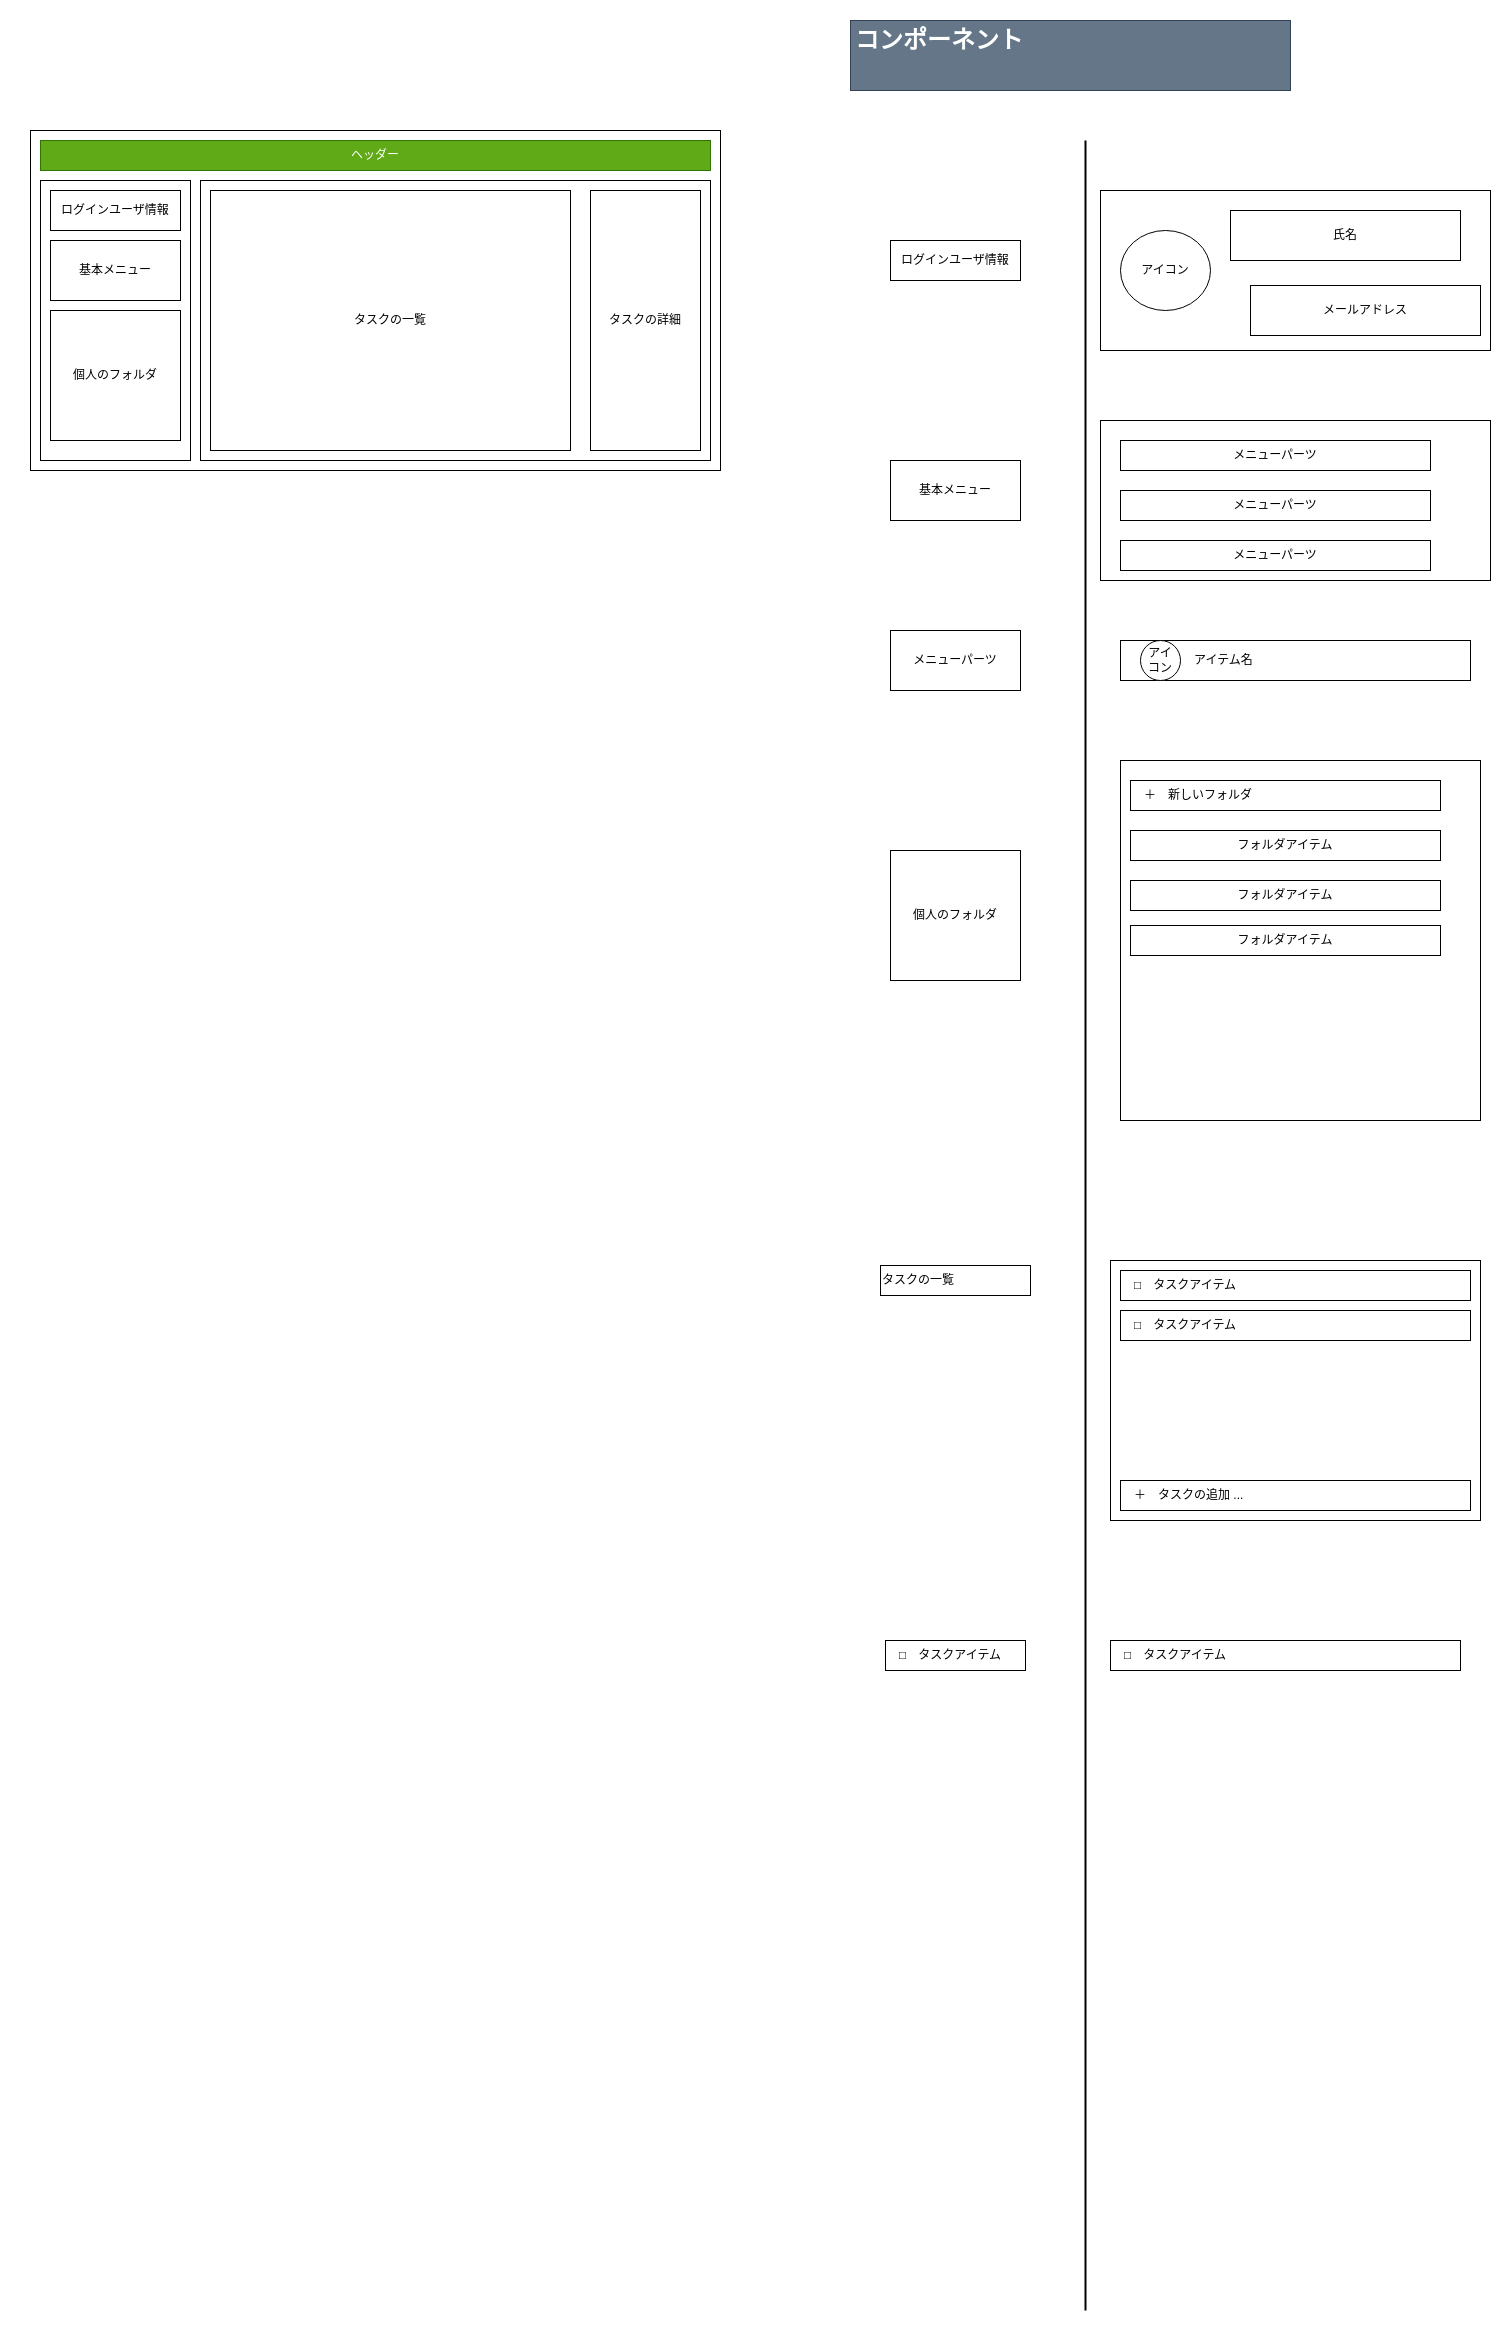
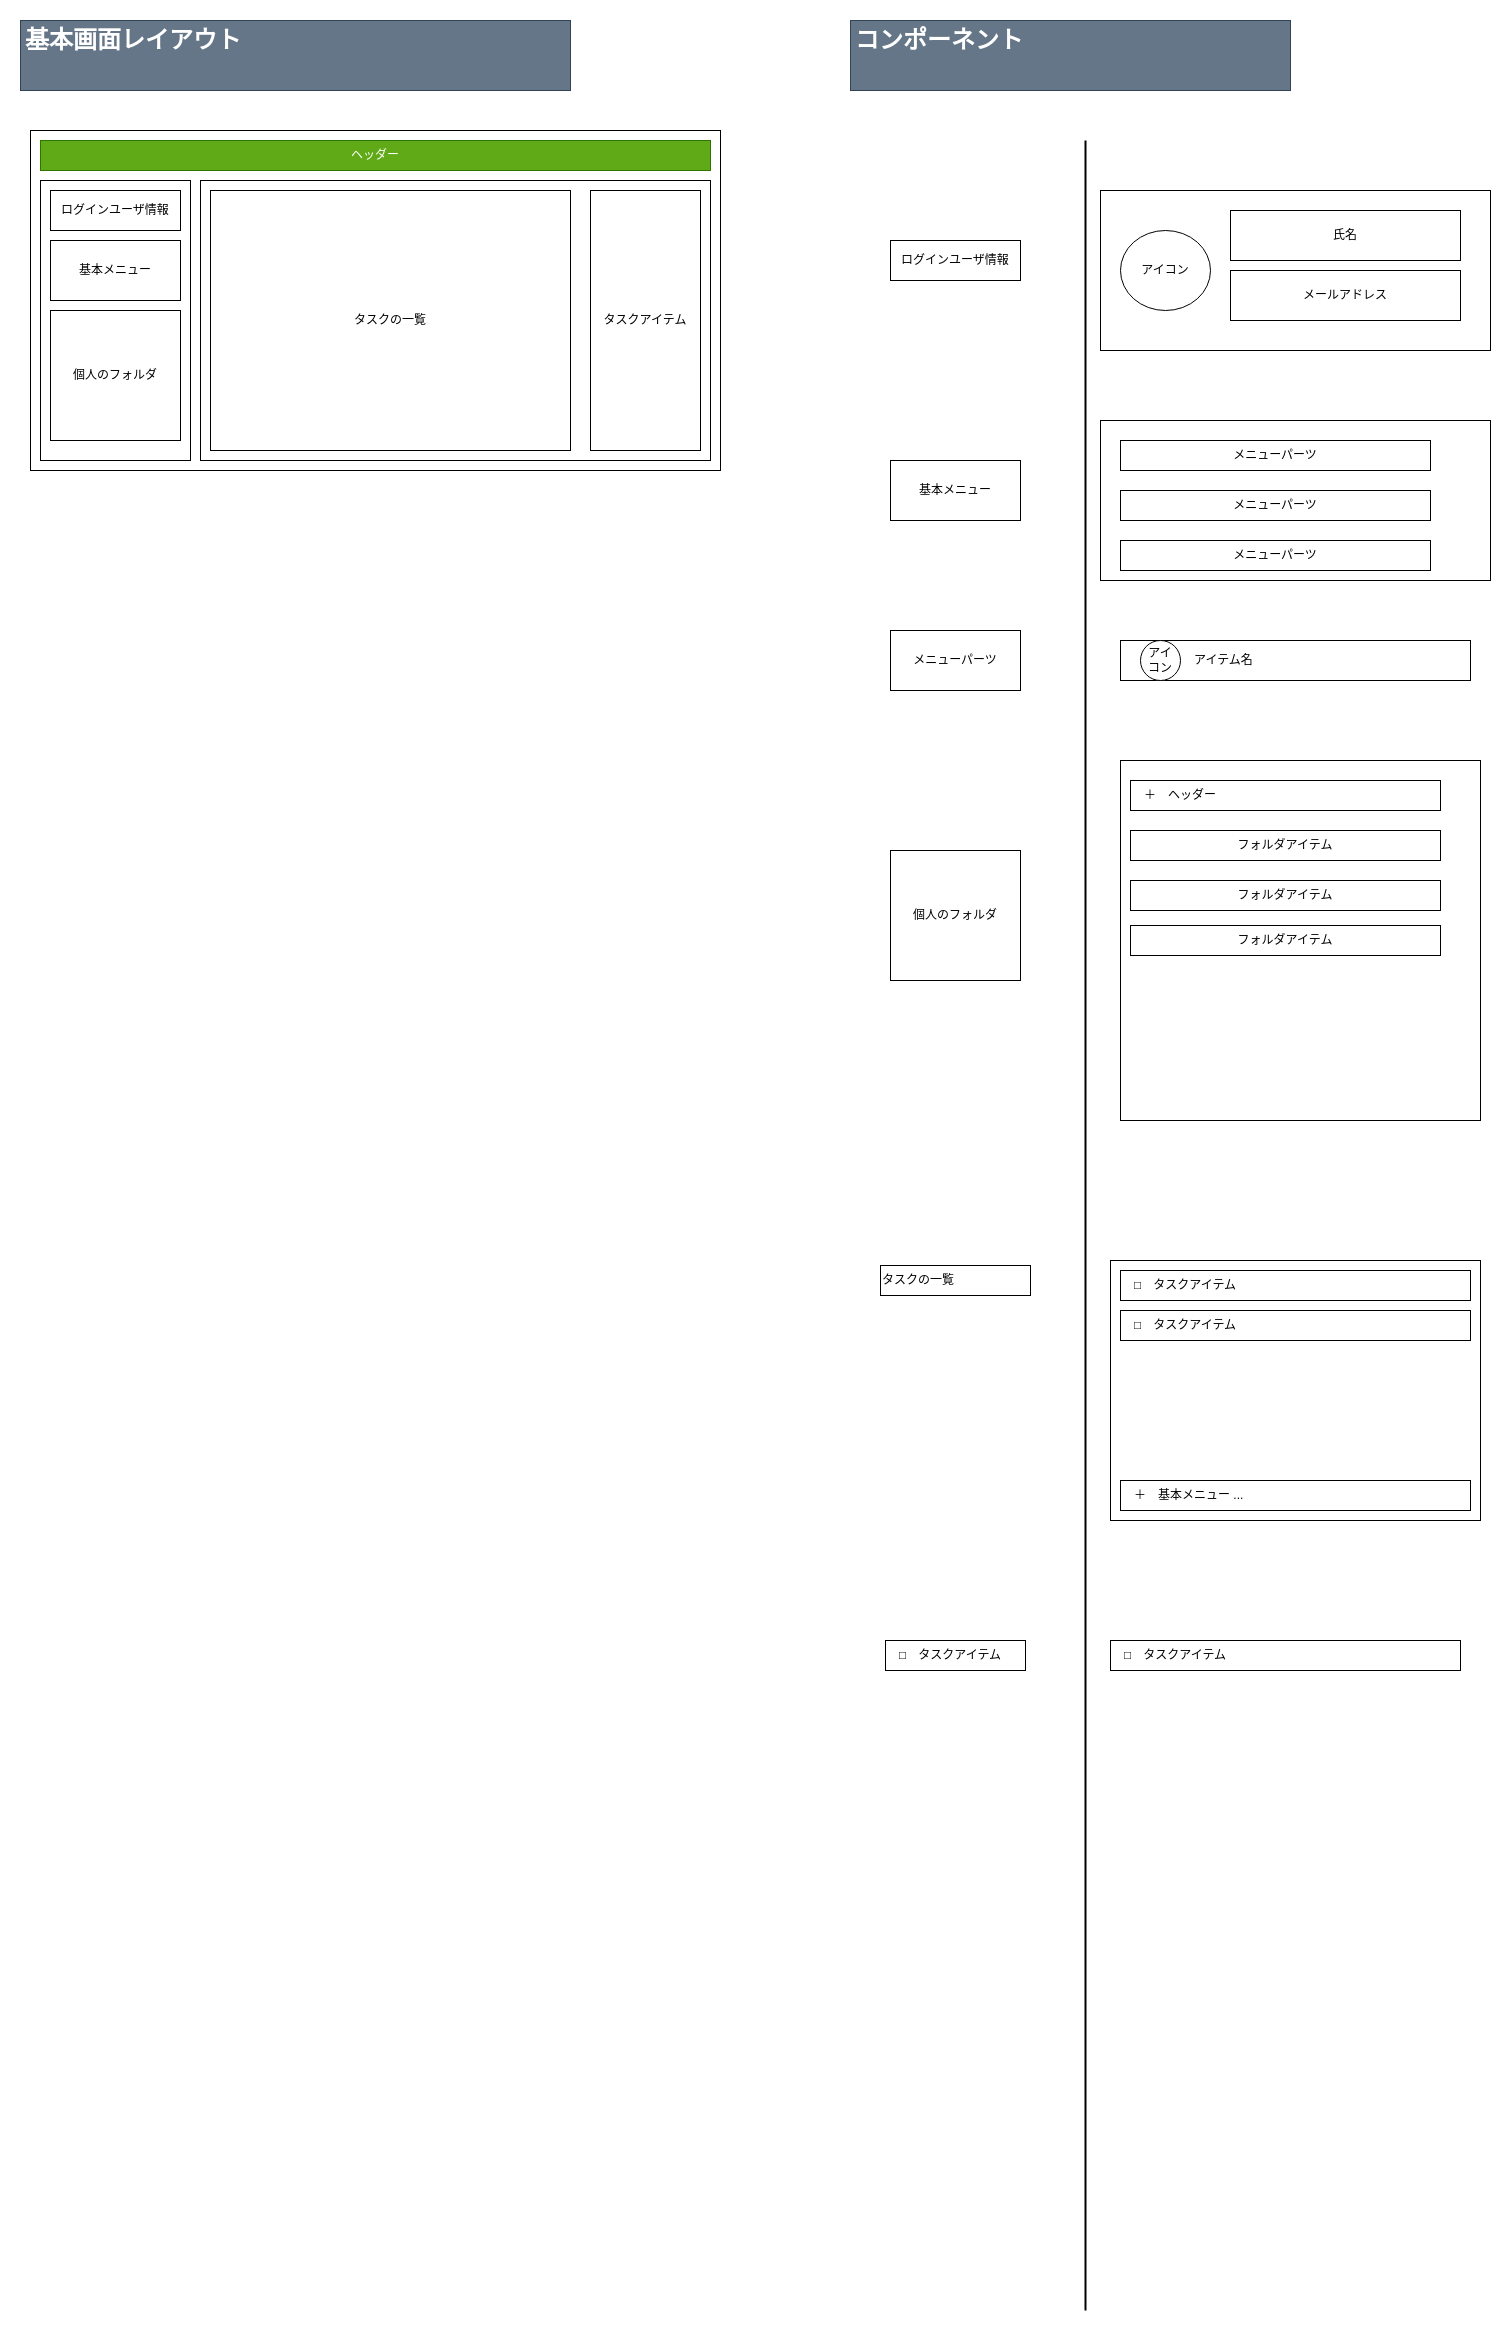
none -> (296, 56)
(1366, 311) -> (1346, 296)
(646, 321) -> (646, 321)
(1187, 796) -> (1169, 796)
(1178, 1496) -> (1178, 1496)
